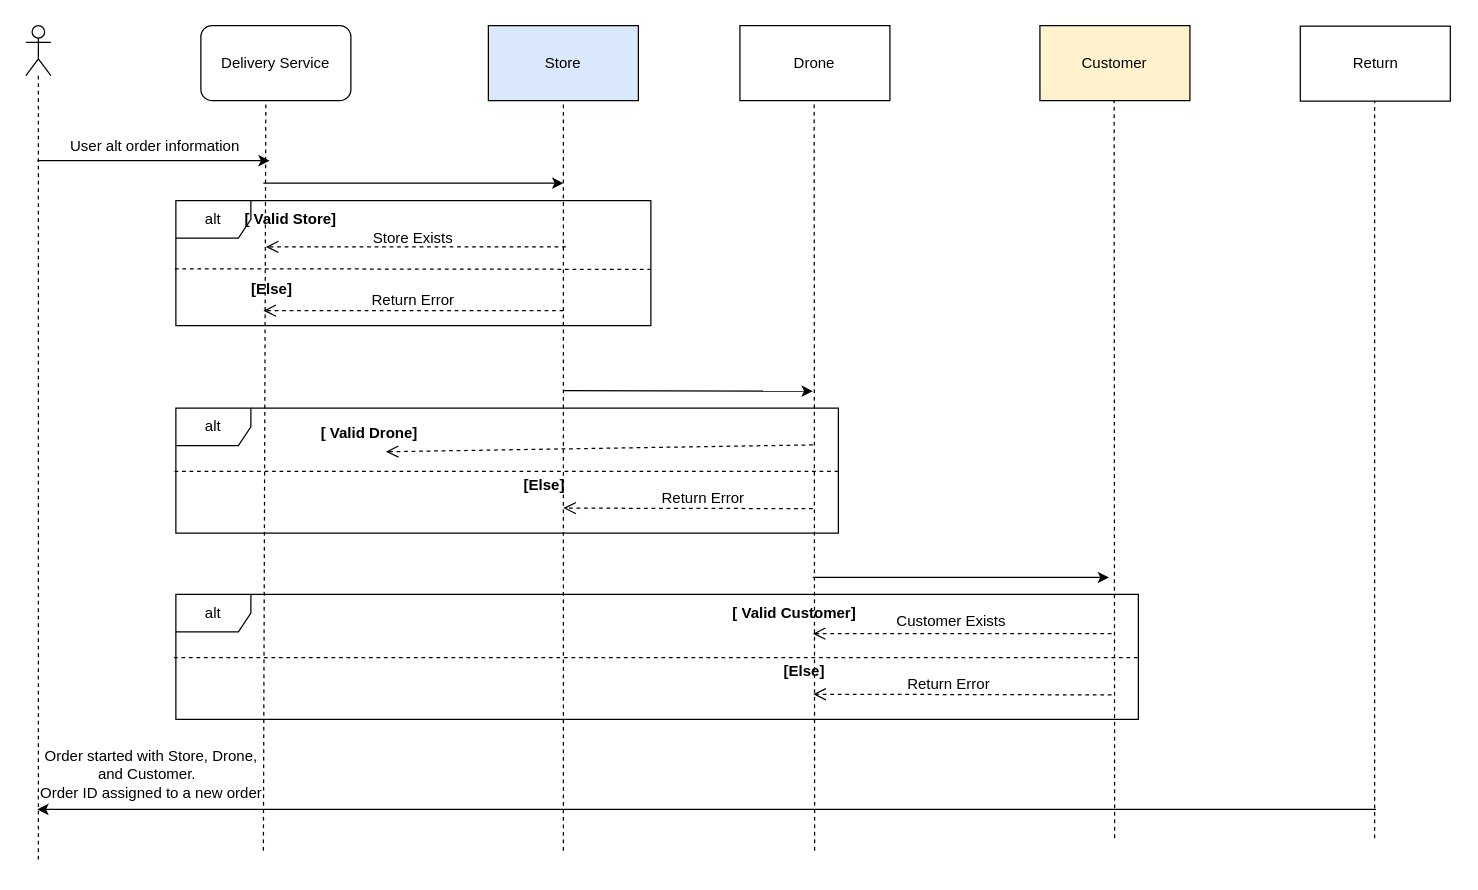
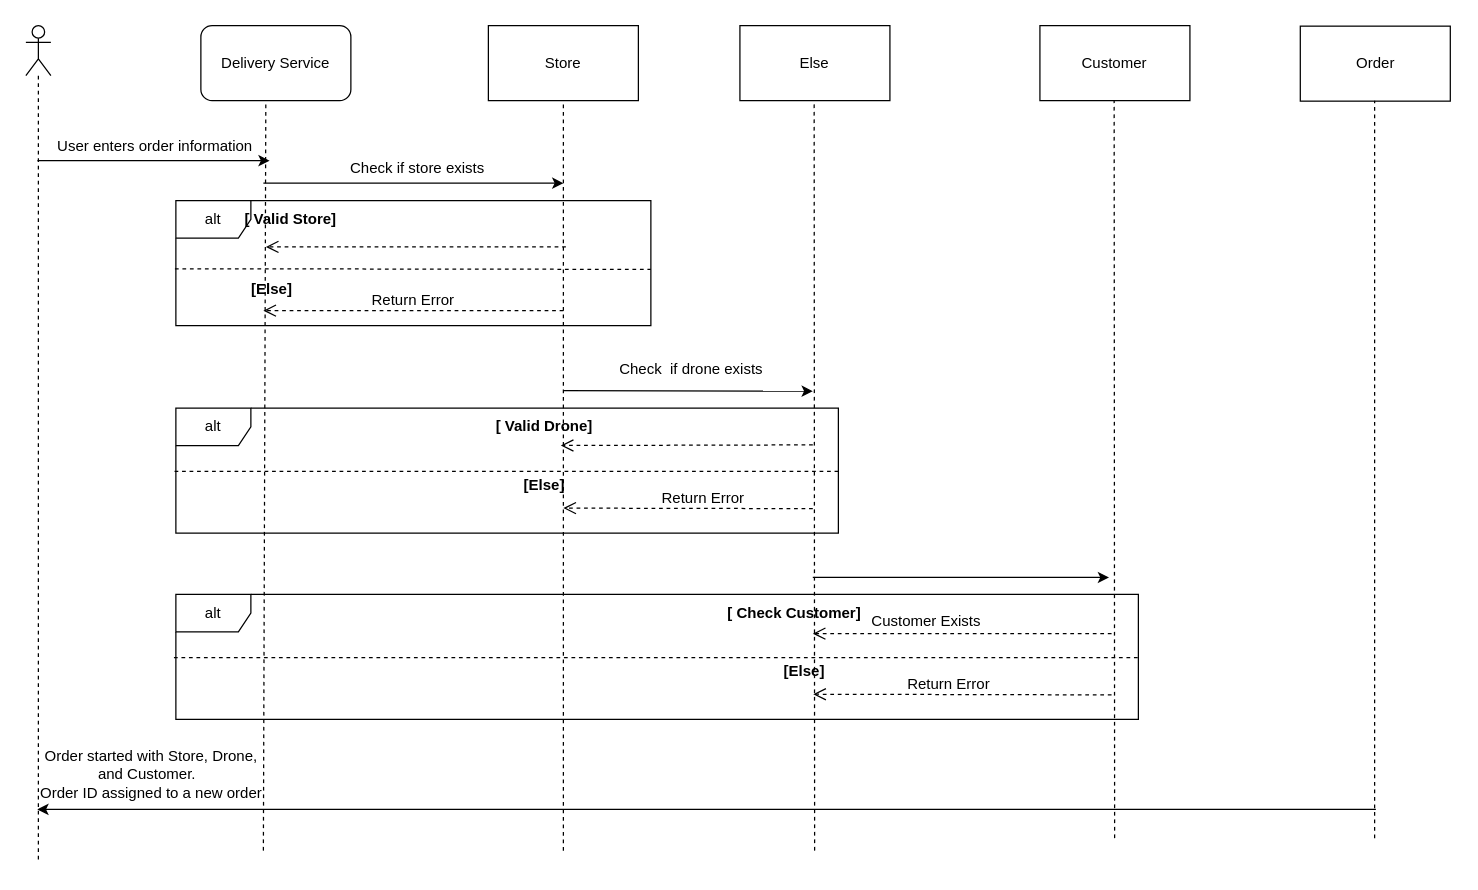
(563, 63) -> (563, 63)
(814, 63) -> (814, 63)
(1115, 63) -> (1115, 63)
(1376, 63) -> (1376, 63)
(155, 147) -> (155, 147)
none -> (417, 168)
(413, 237) -> none
none -> (691, 370)
(369, 434) -> (544, 427)
(794, 613) -> (794, 613)
(951, 620) -> (926, 620)
